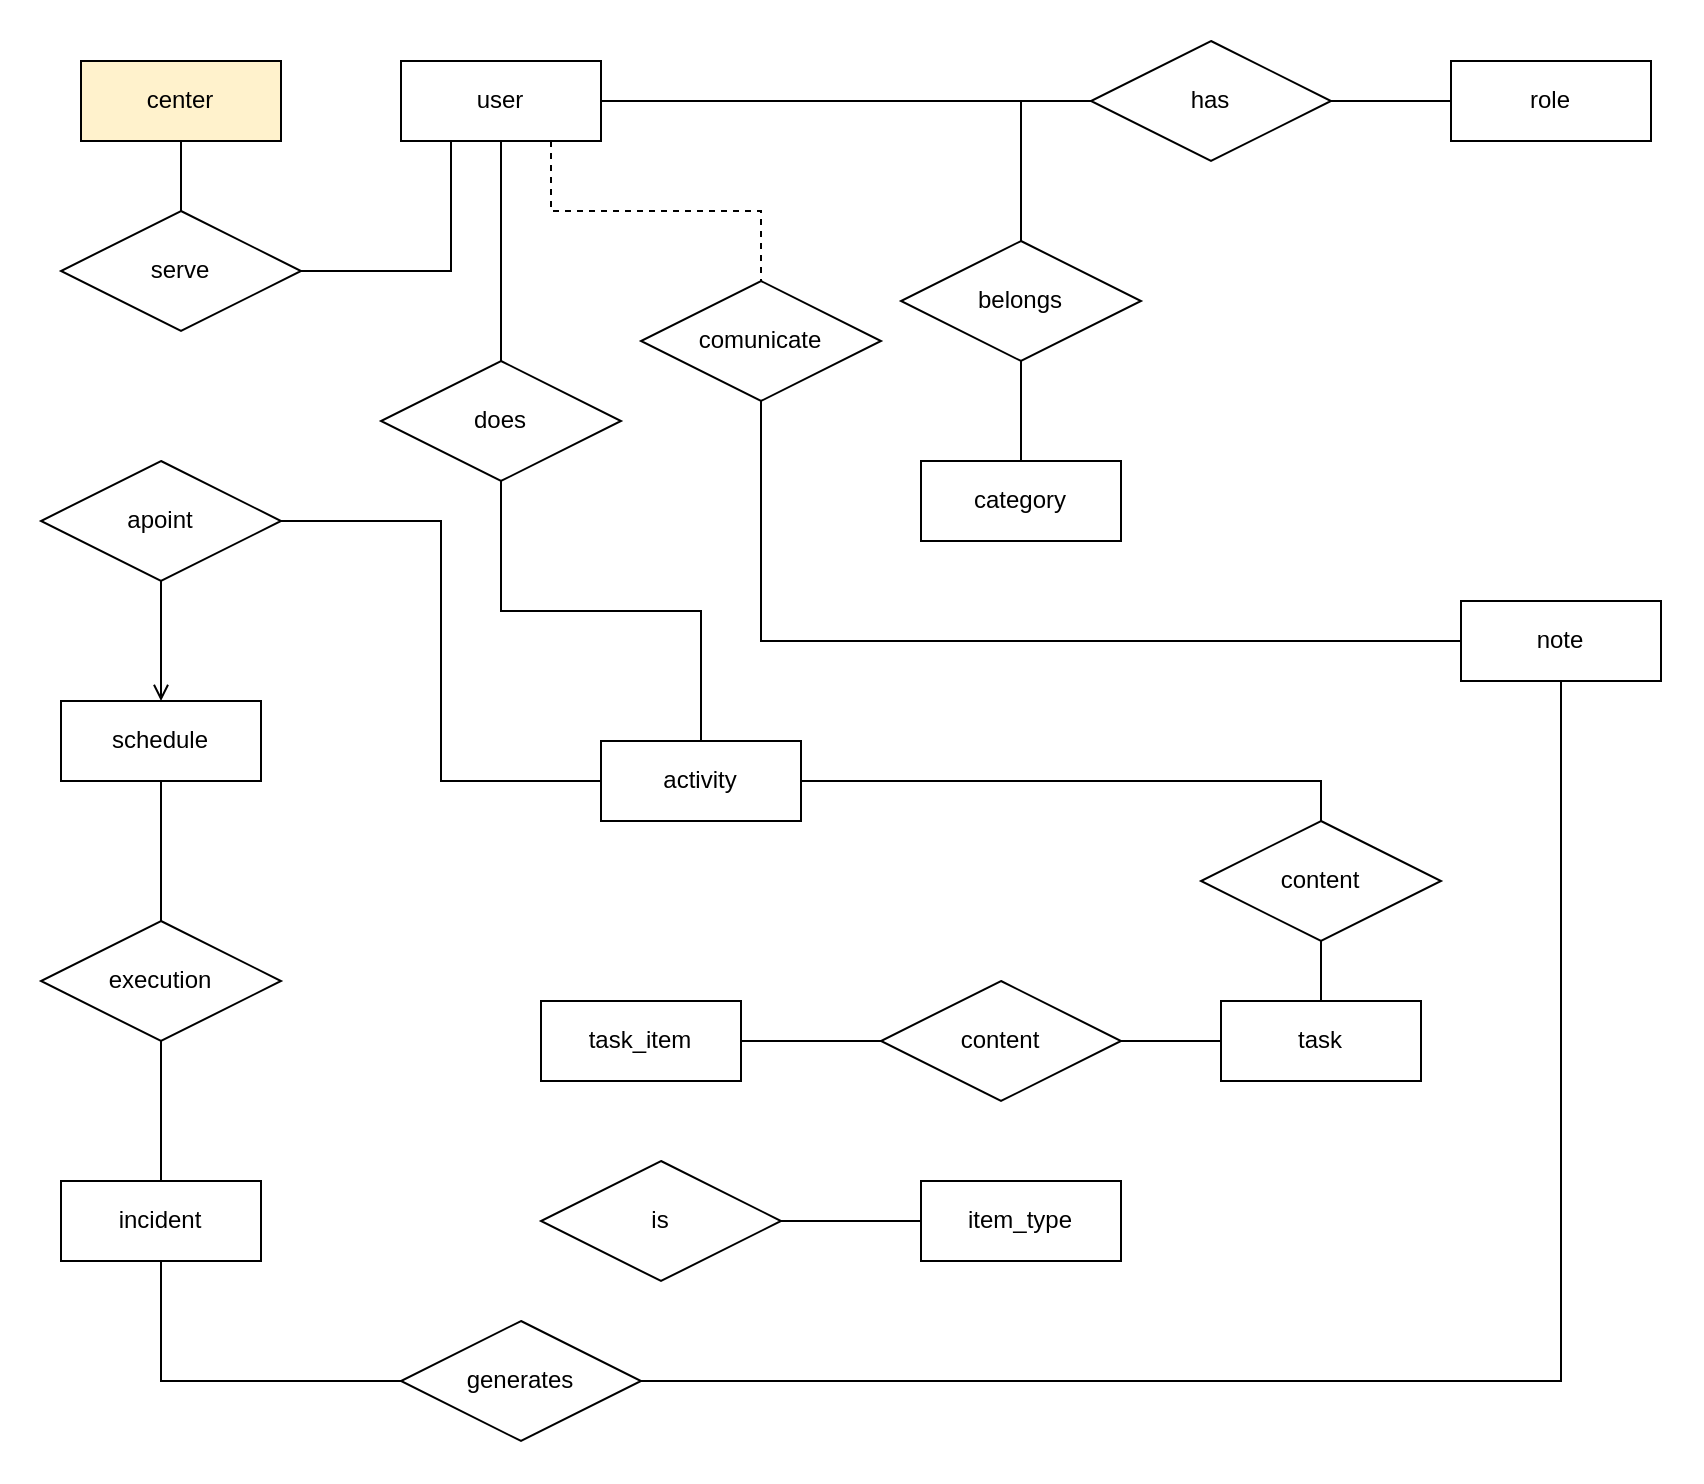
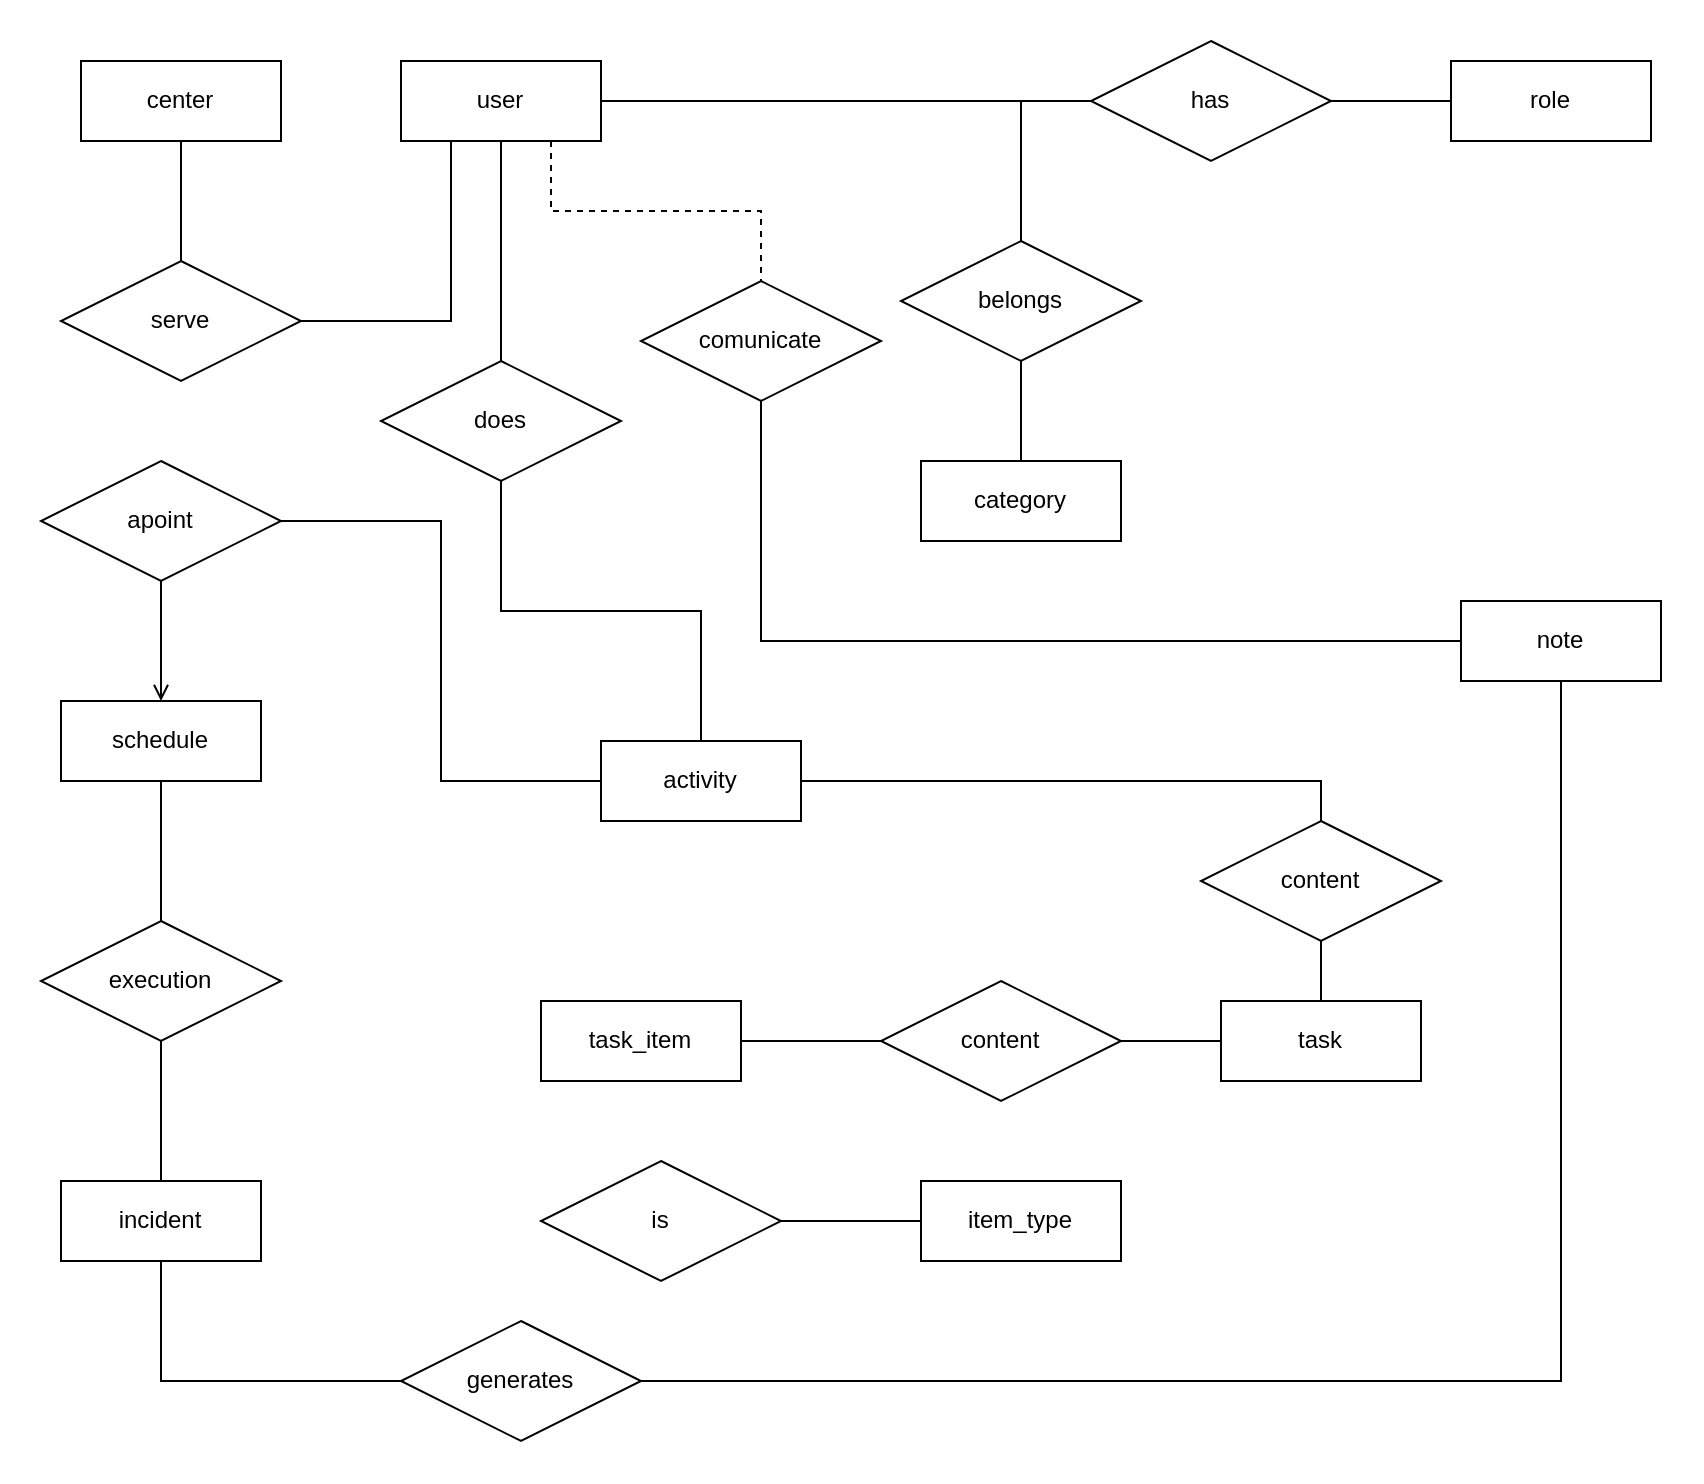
(181, 101) -> (181, 101)
(181, 271) -> (181, 321)
